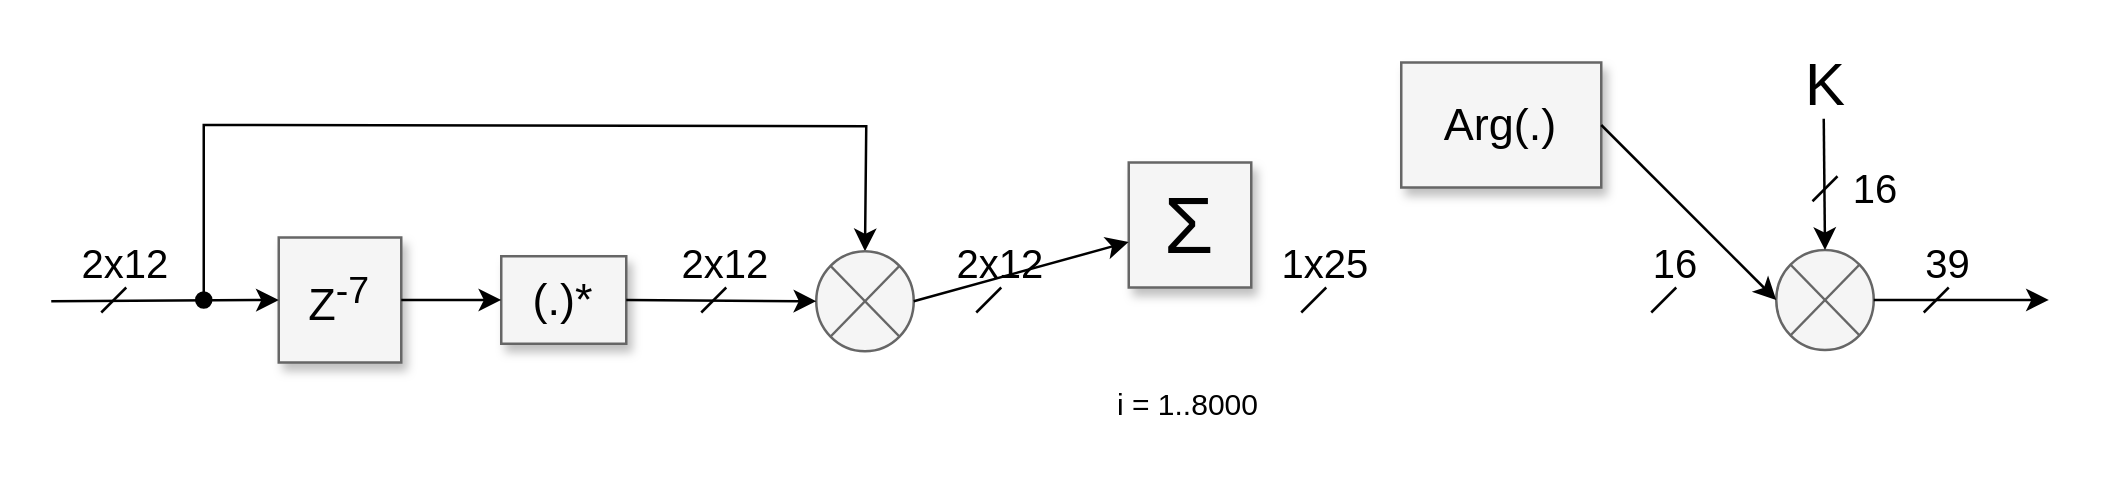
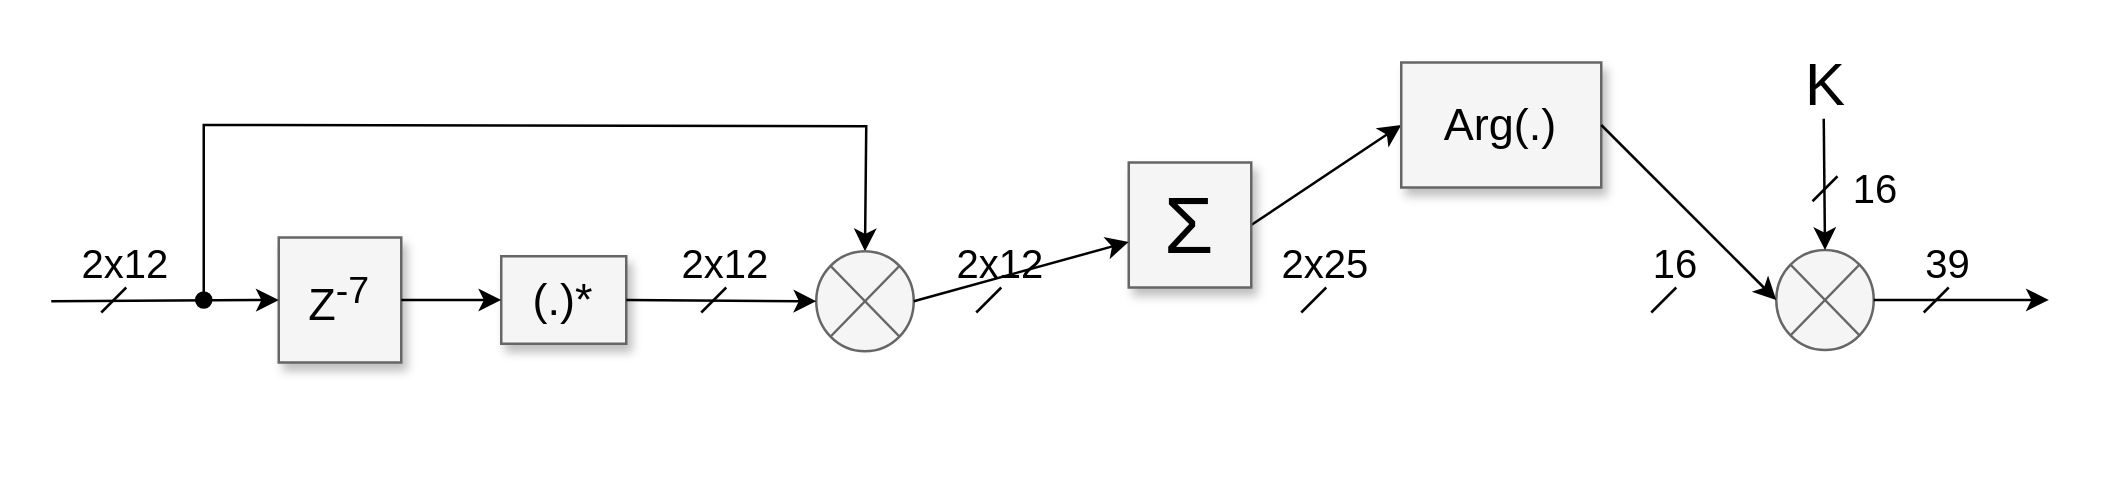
none -> (1320, 179)
(1326, 251) -> (1326, 251)
(1189, 401) -> none
